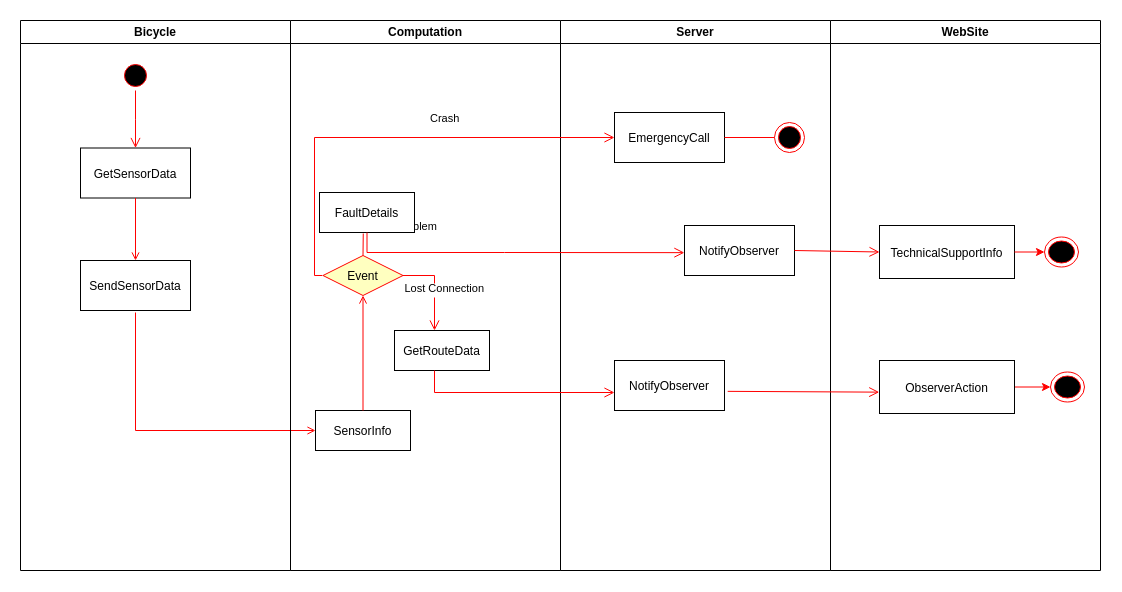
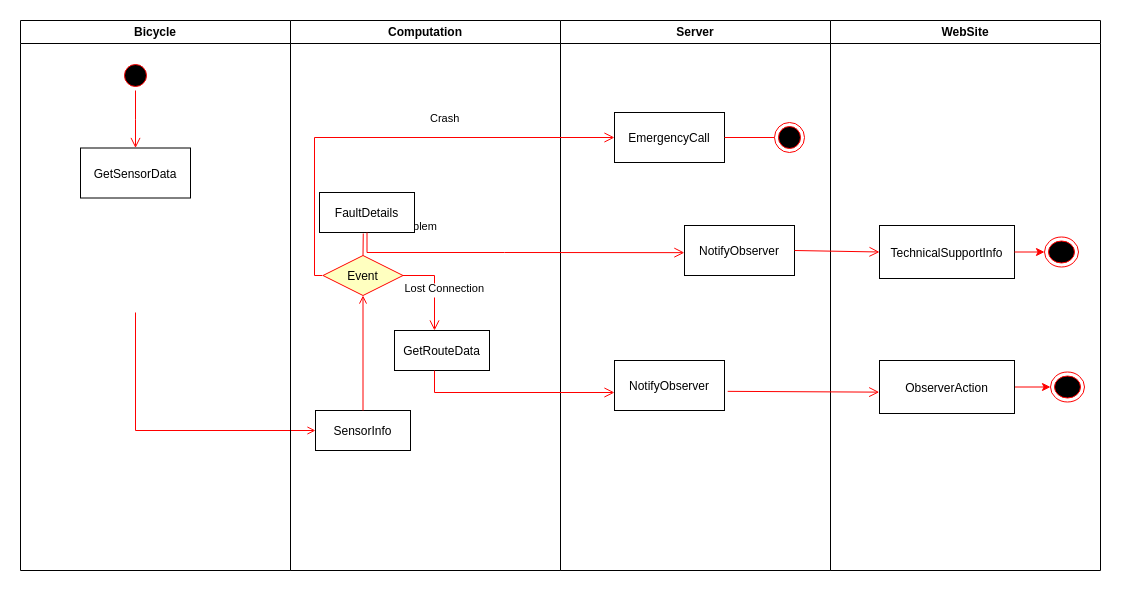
(136, 228) -> none
(136, 286) -> none
